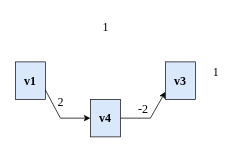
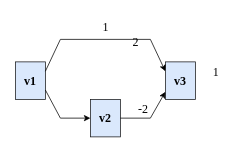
none -> (102, 39)
(60, 102) -> (135, 42)
(105, 118) -> (105, 118)
